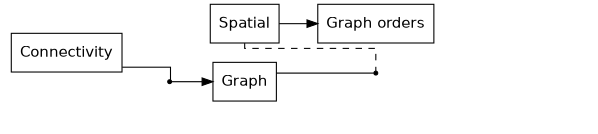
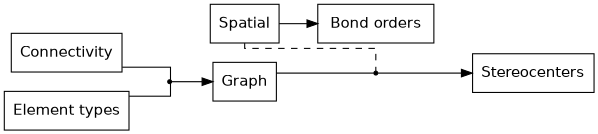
(376, 24) -> (376, 24)
none -> (533, 73)
none -> (67, 111)
